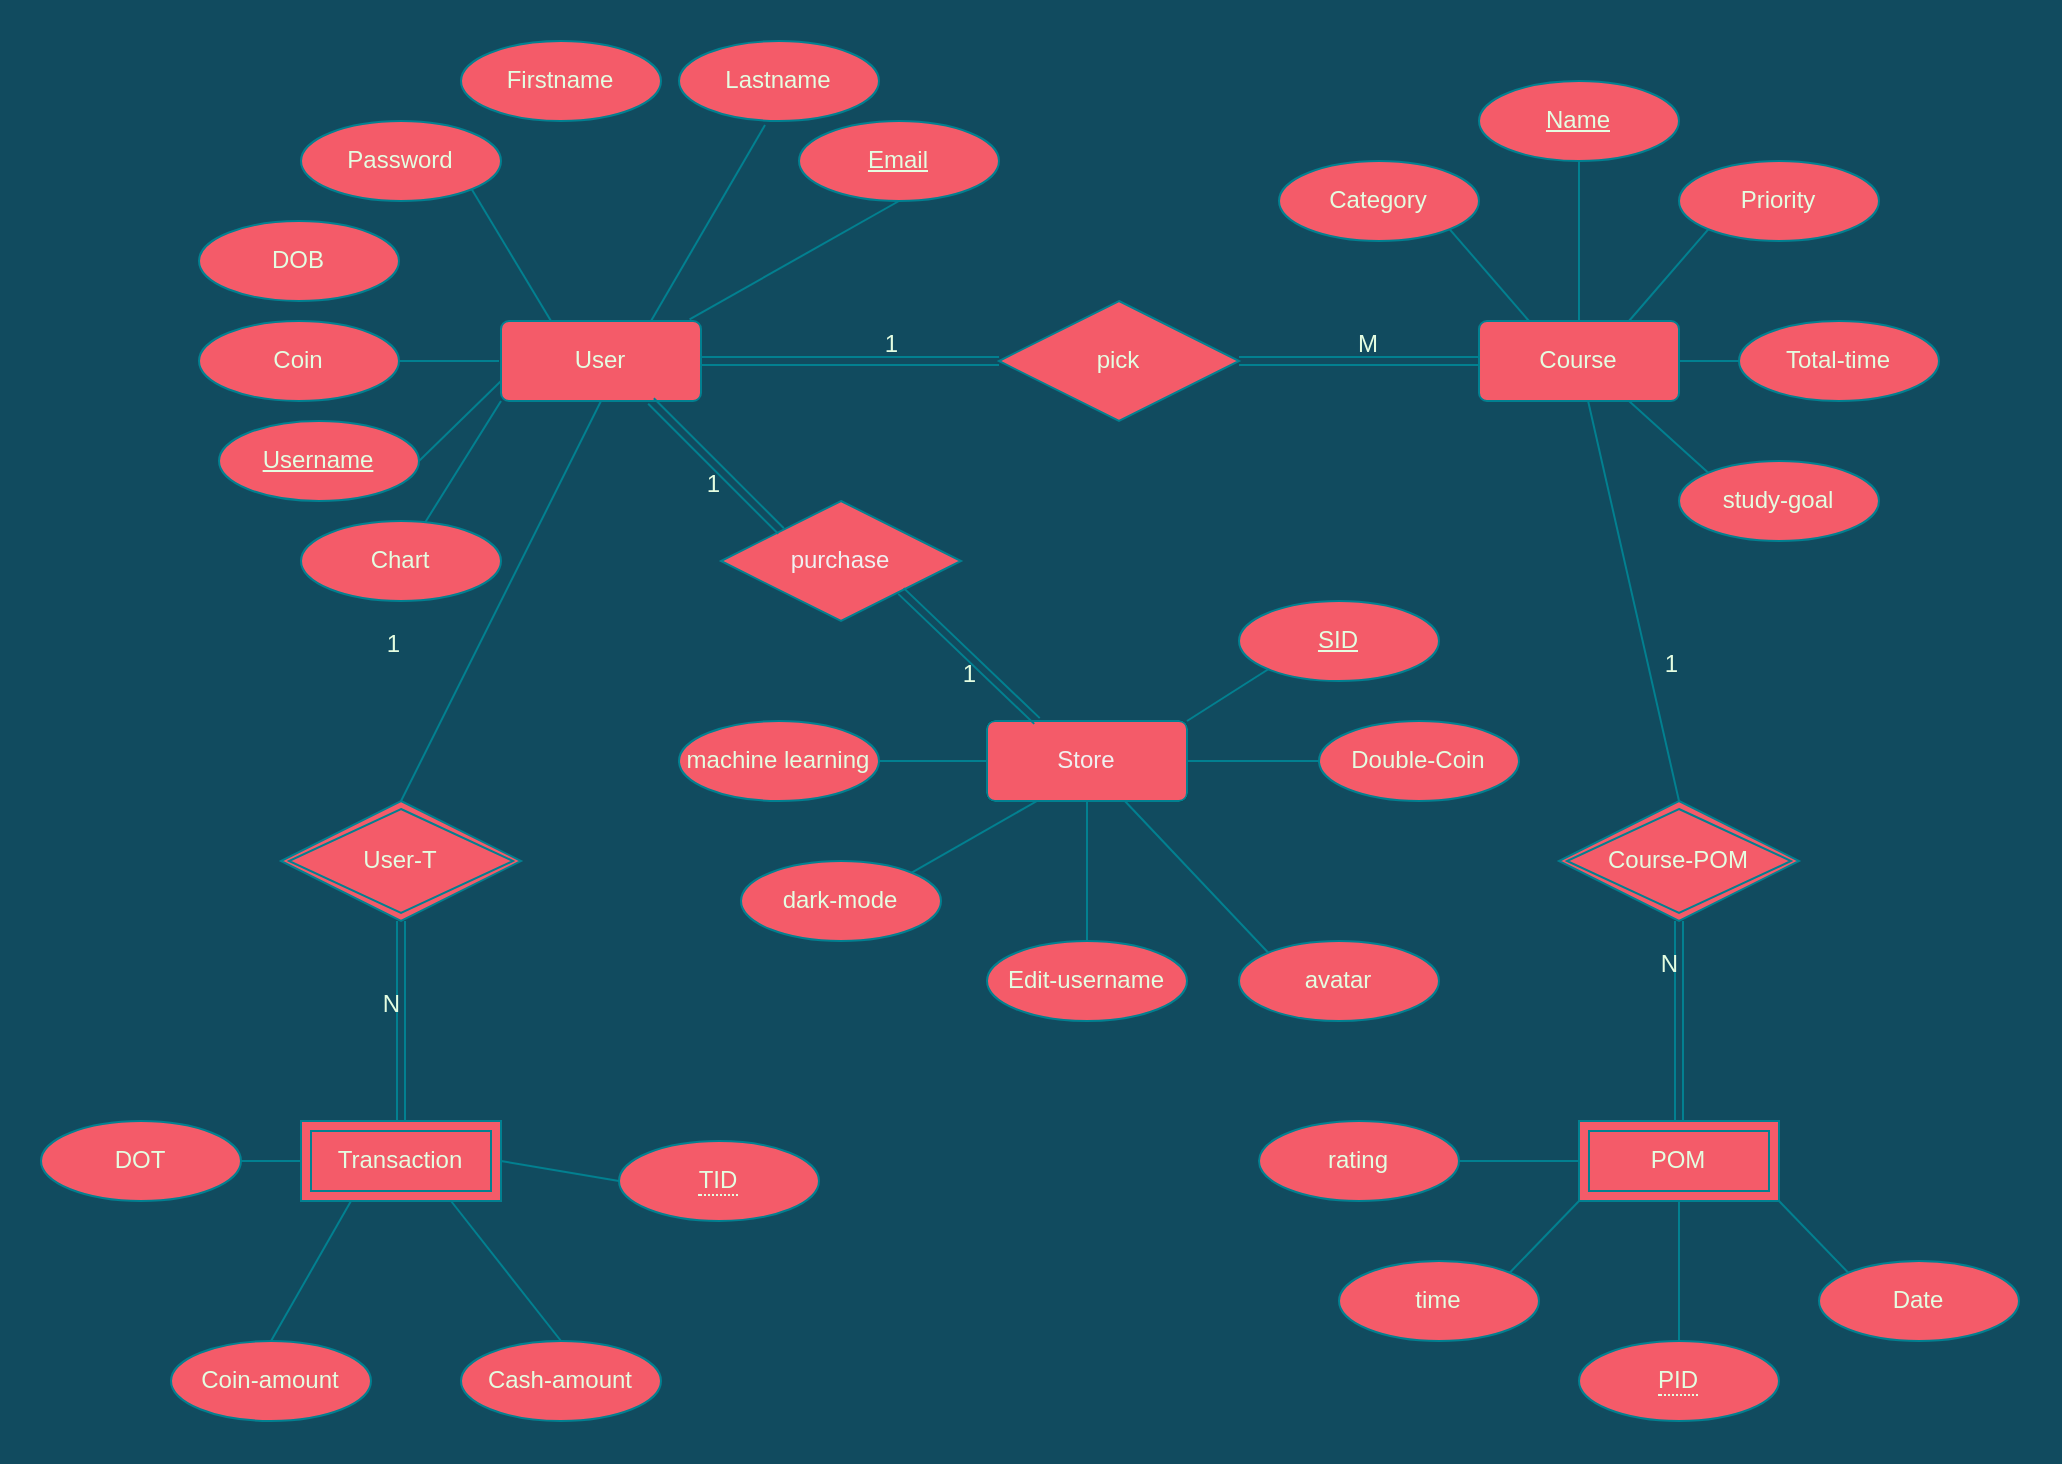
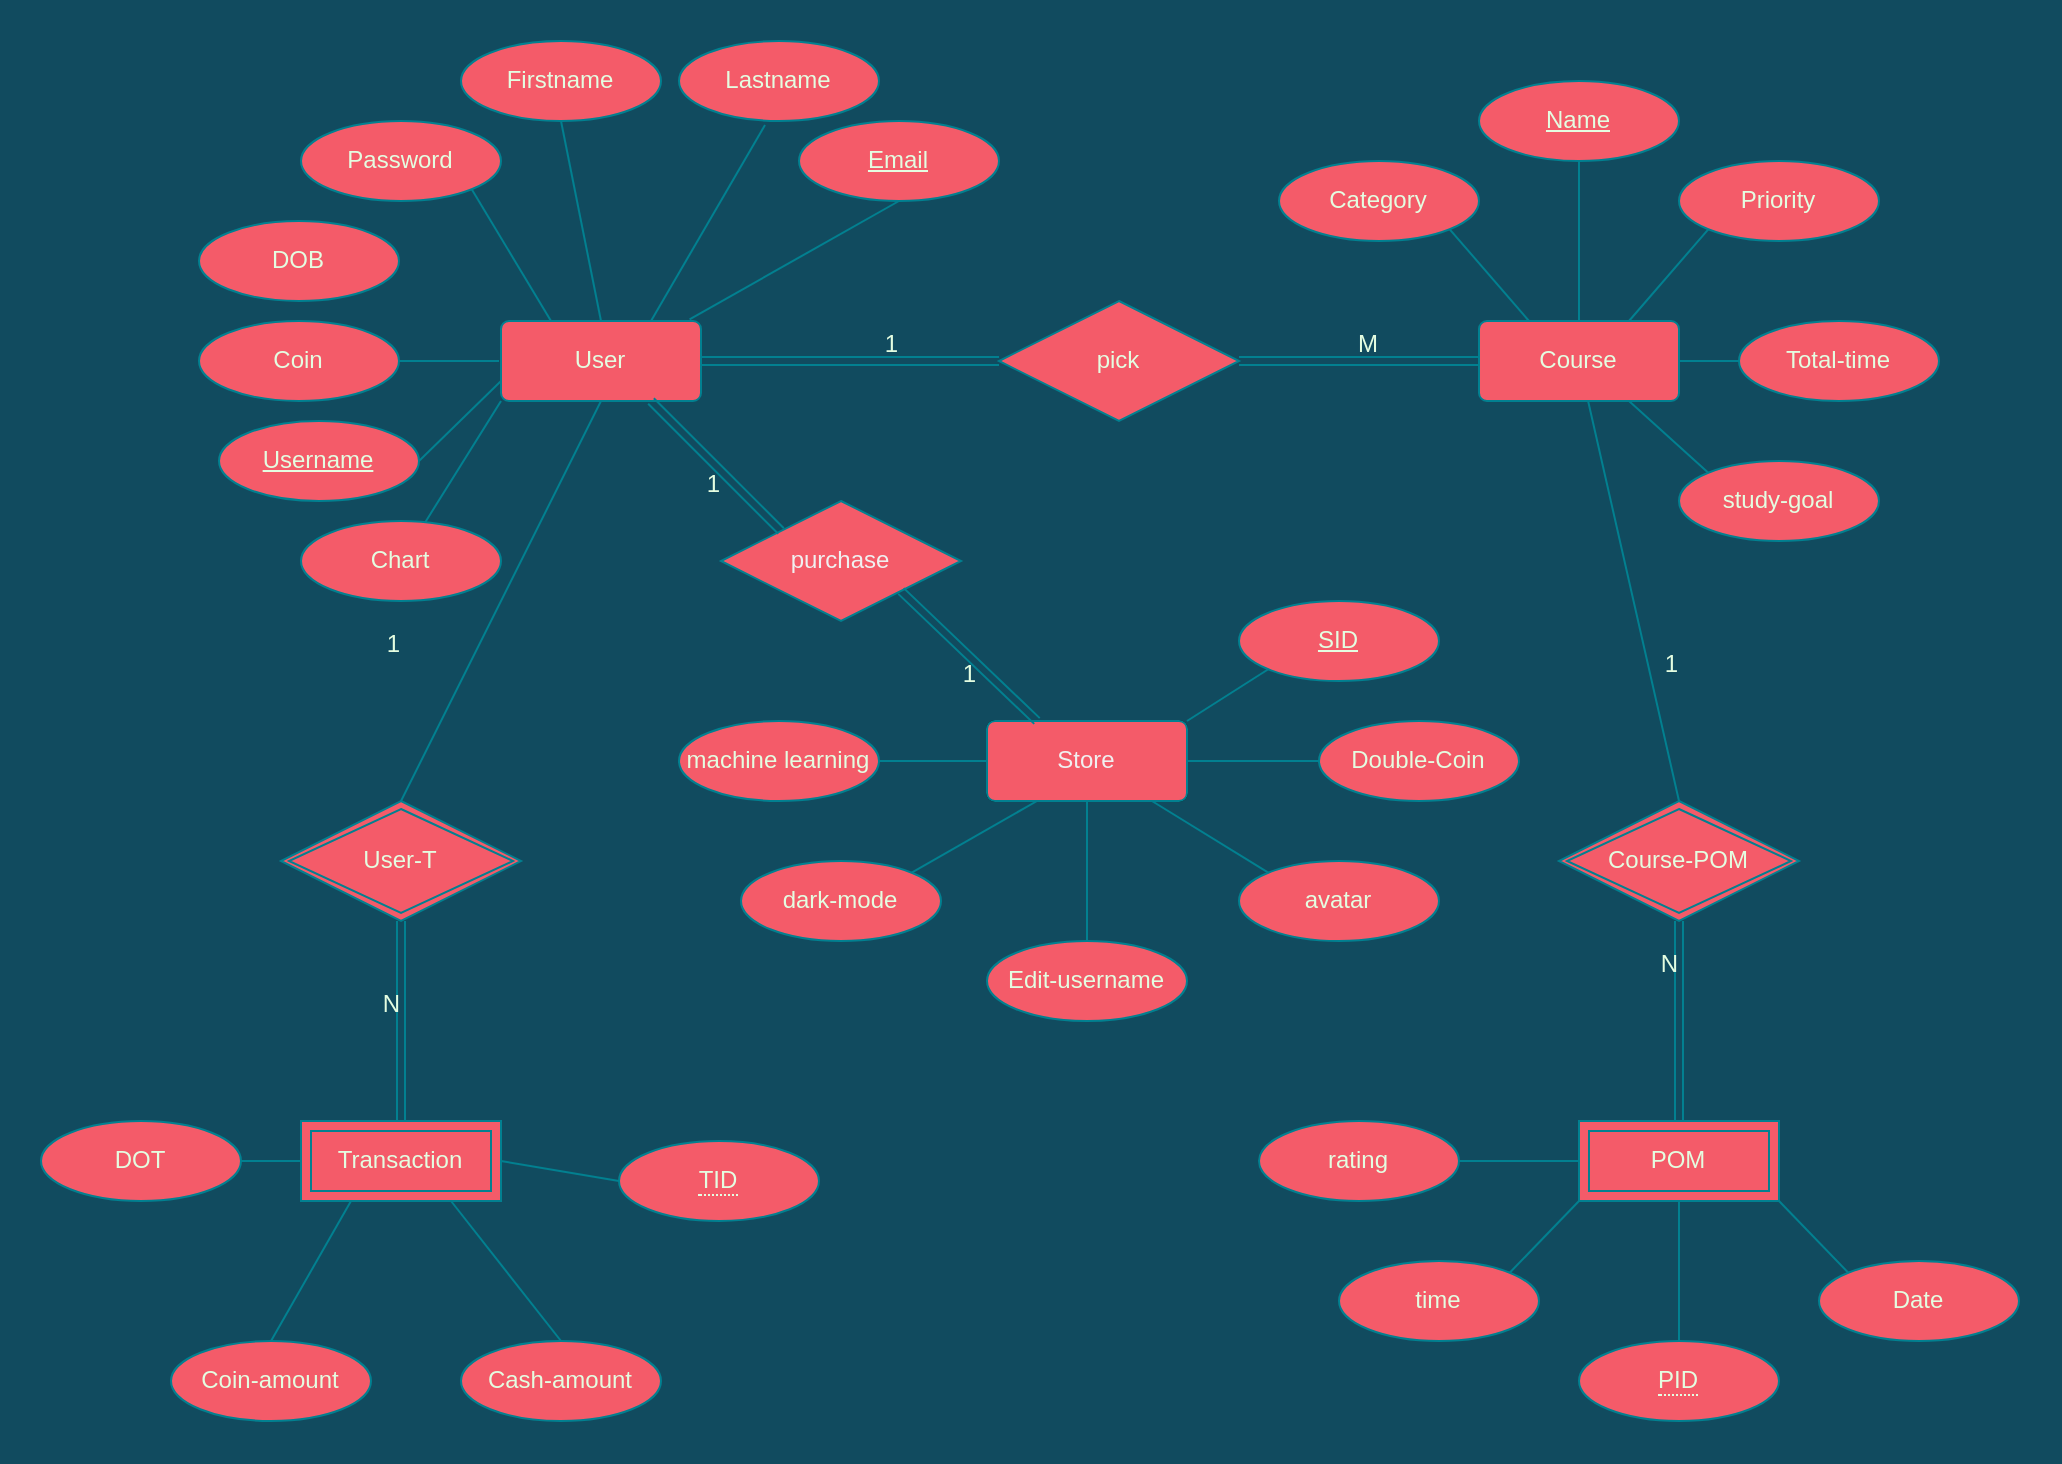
none -> (581, 221)
(1339, 981) -> (1339, 901)
